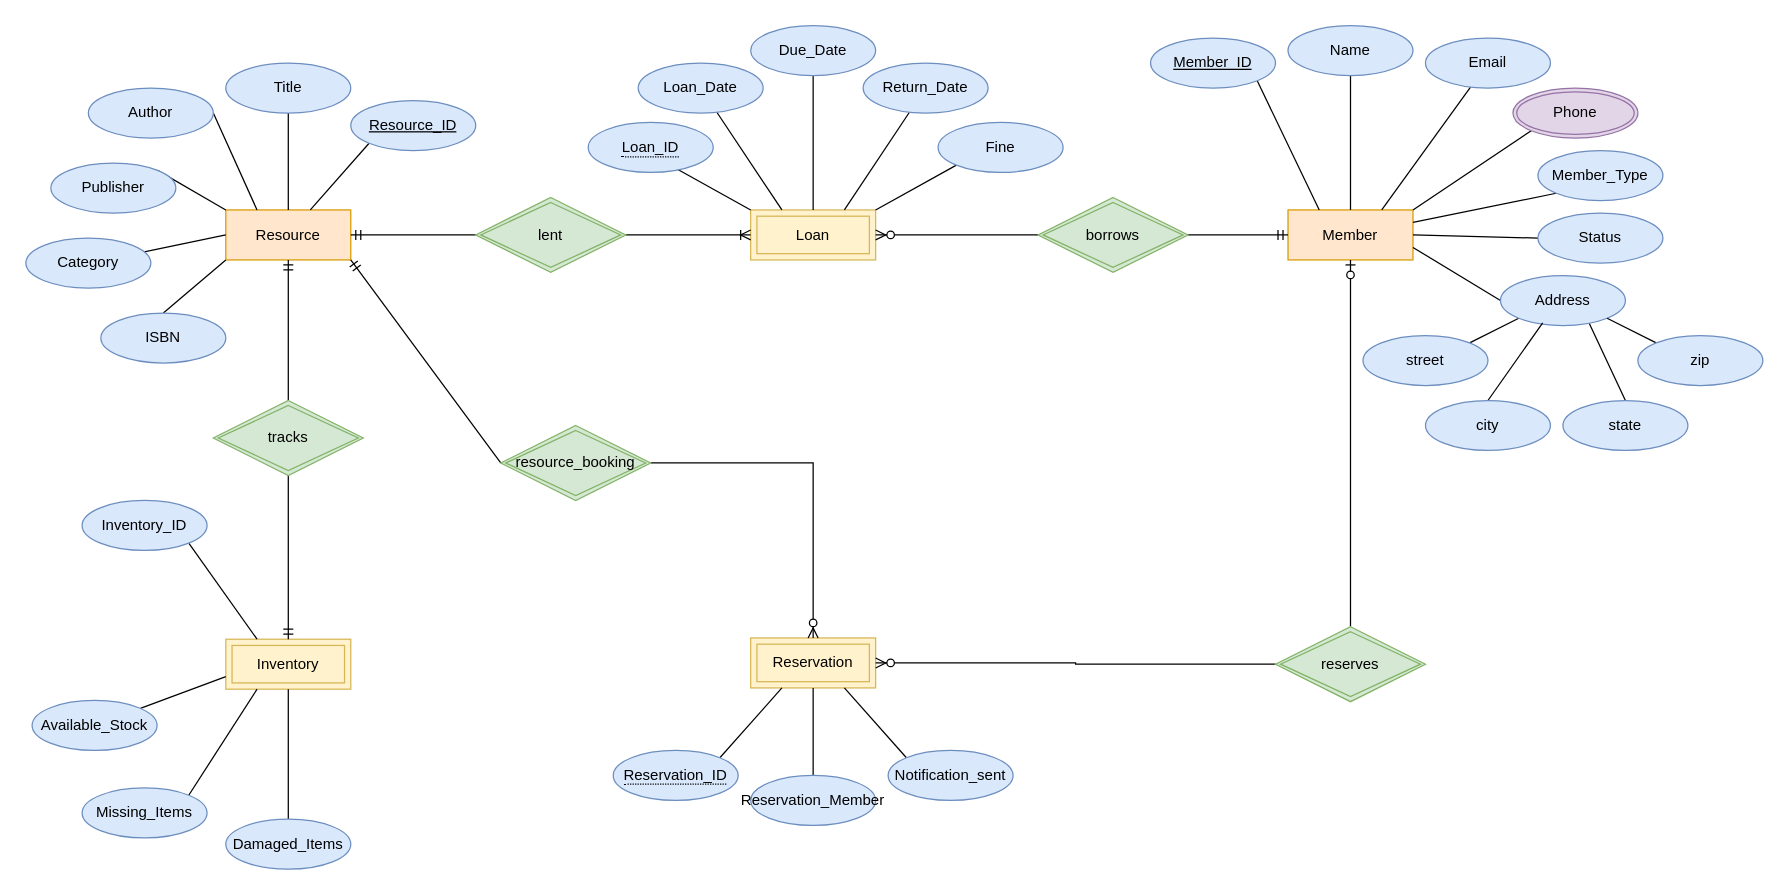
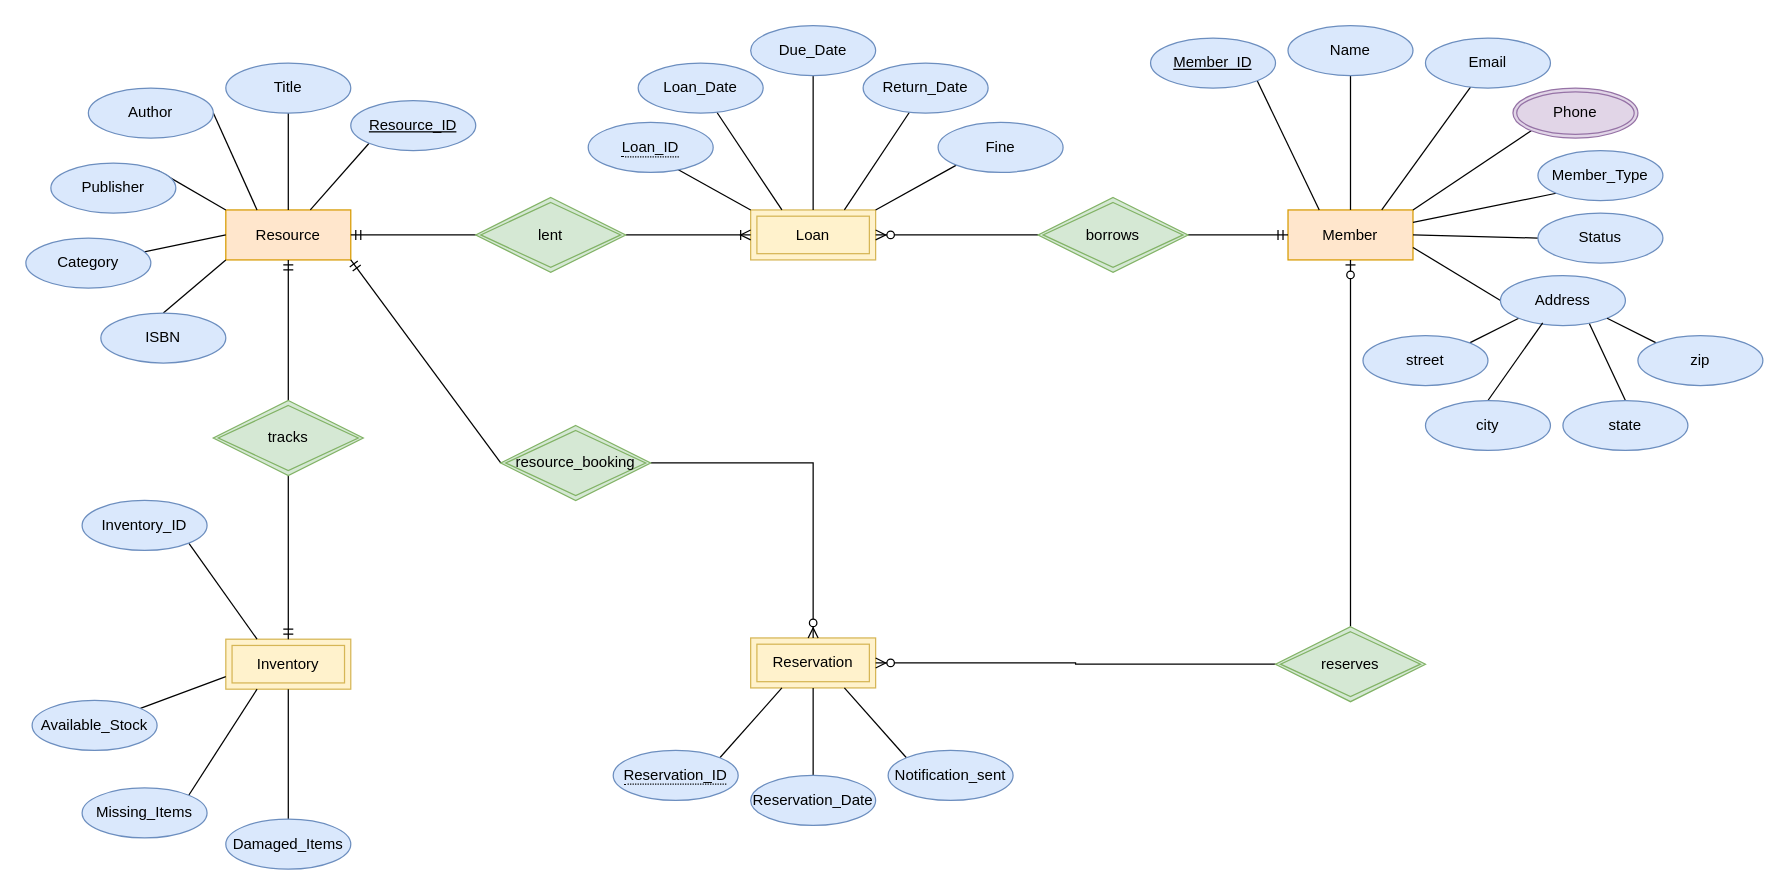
(813, 801) -> (813, 801)
